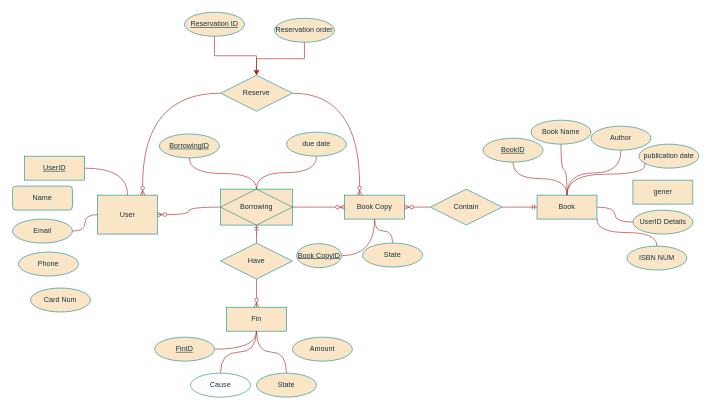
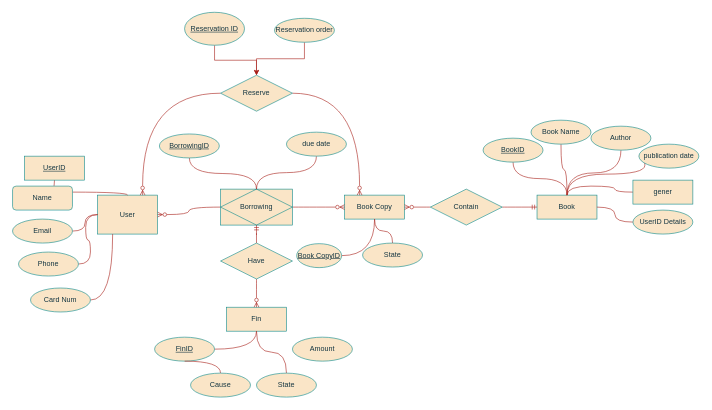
(215, 24) -> (215, 29)
(112, 173) -> (54, 183)
none -> (601, 186)
none -> (97, 193)
(627, 233) -> none
none -> (89, 241)
(657, 258) -> none
none -> (110, 271)
(235, 353) -> (203, 363)
(221, 386) -> (221, 386)
